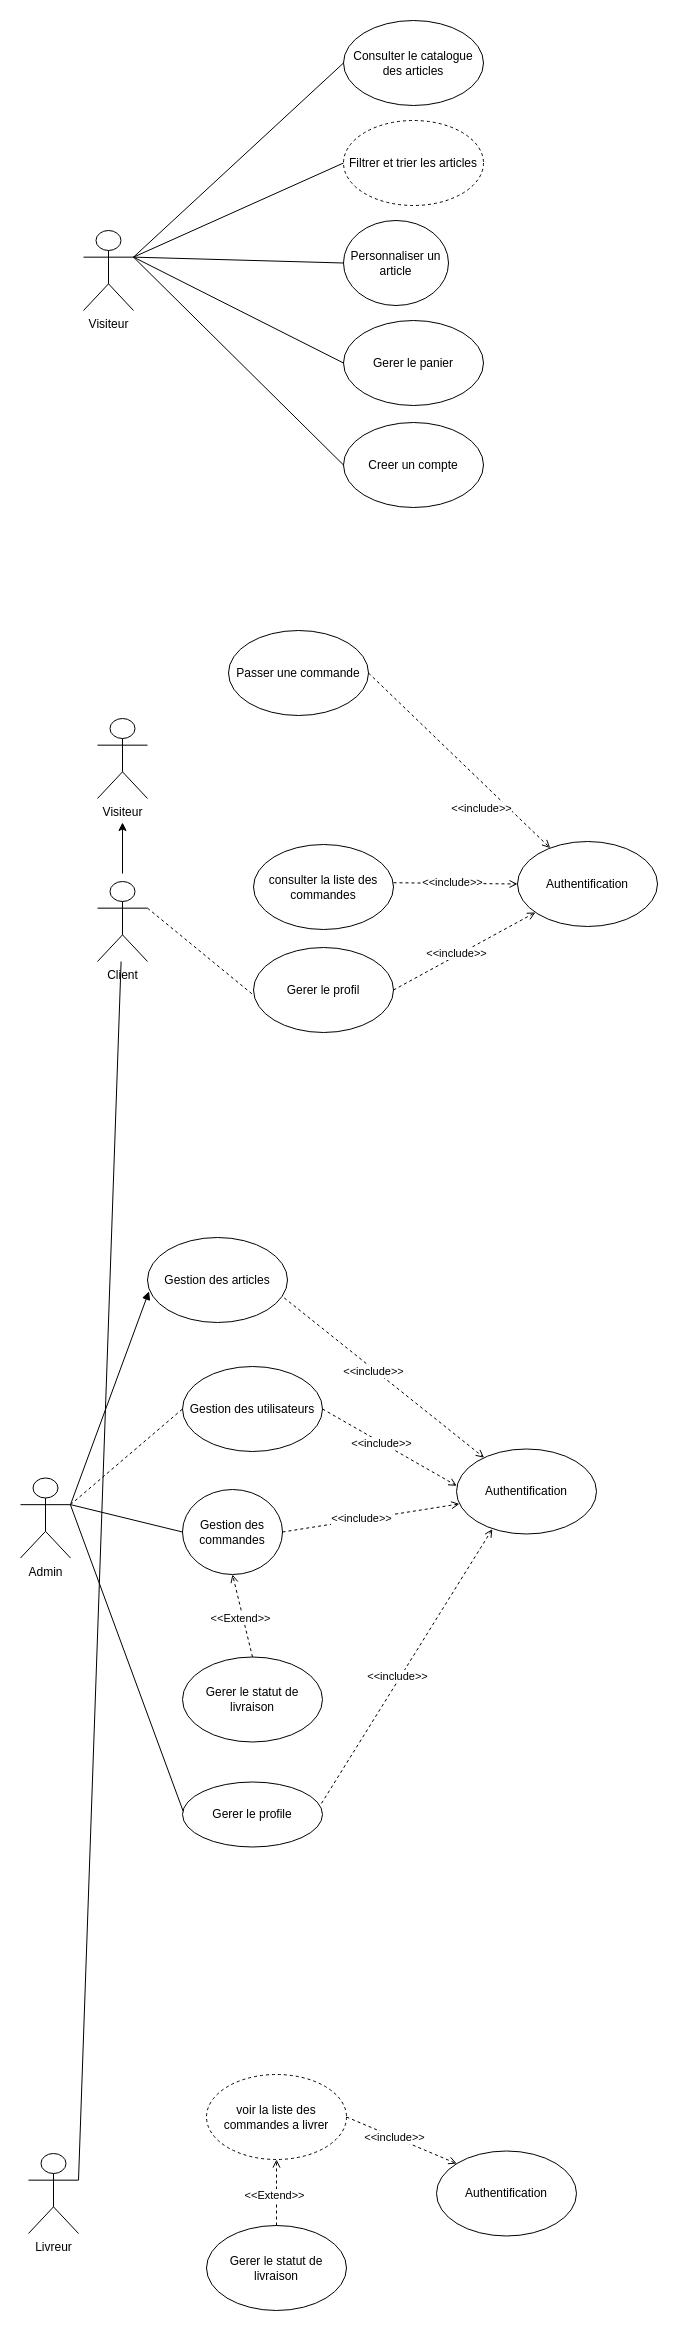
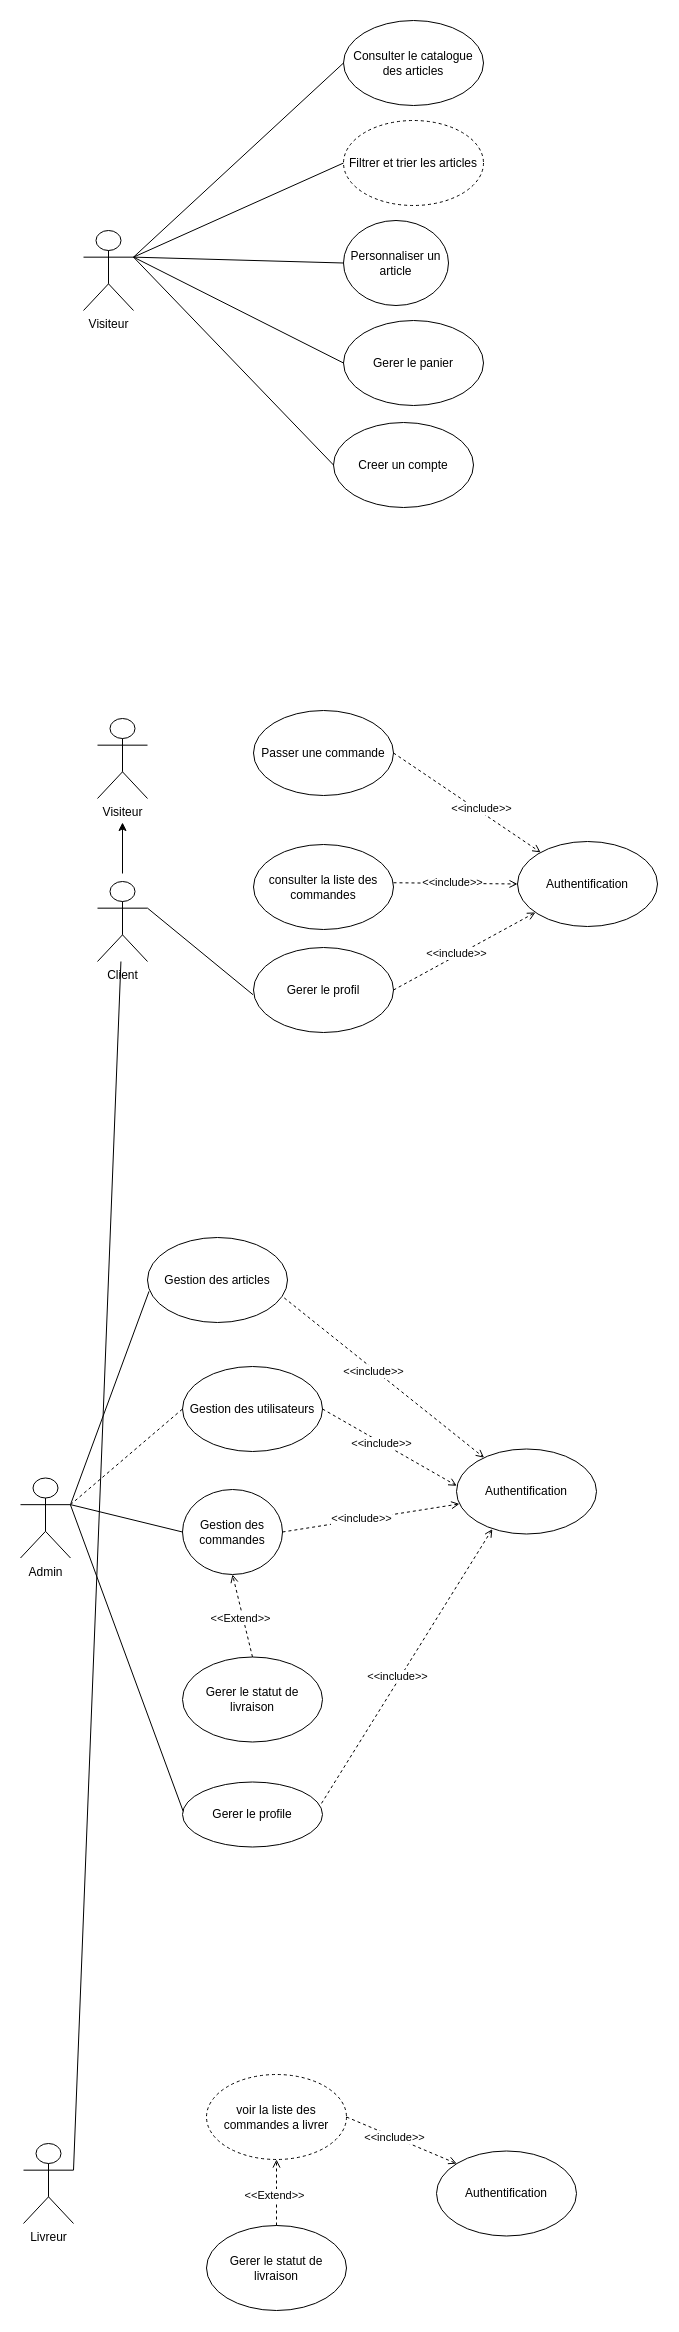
(414, 465) -> (404, 465)
(299, 673) -> (324, 753)
(200, 951) -> (200, 951)
(146, 1300) -> (147, 1296)
(54, 2194) -> (49, 2184)
